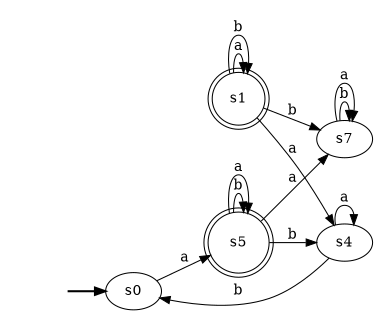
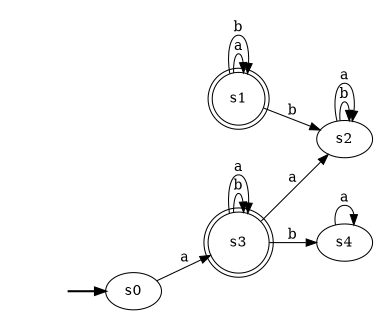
(345, 139) -> (345, 139)
(296, 165) -> none
(239, 243) -> (239, 243)
(256, 302) -> none
